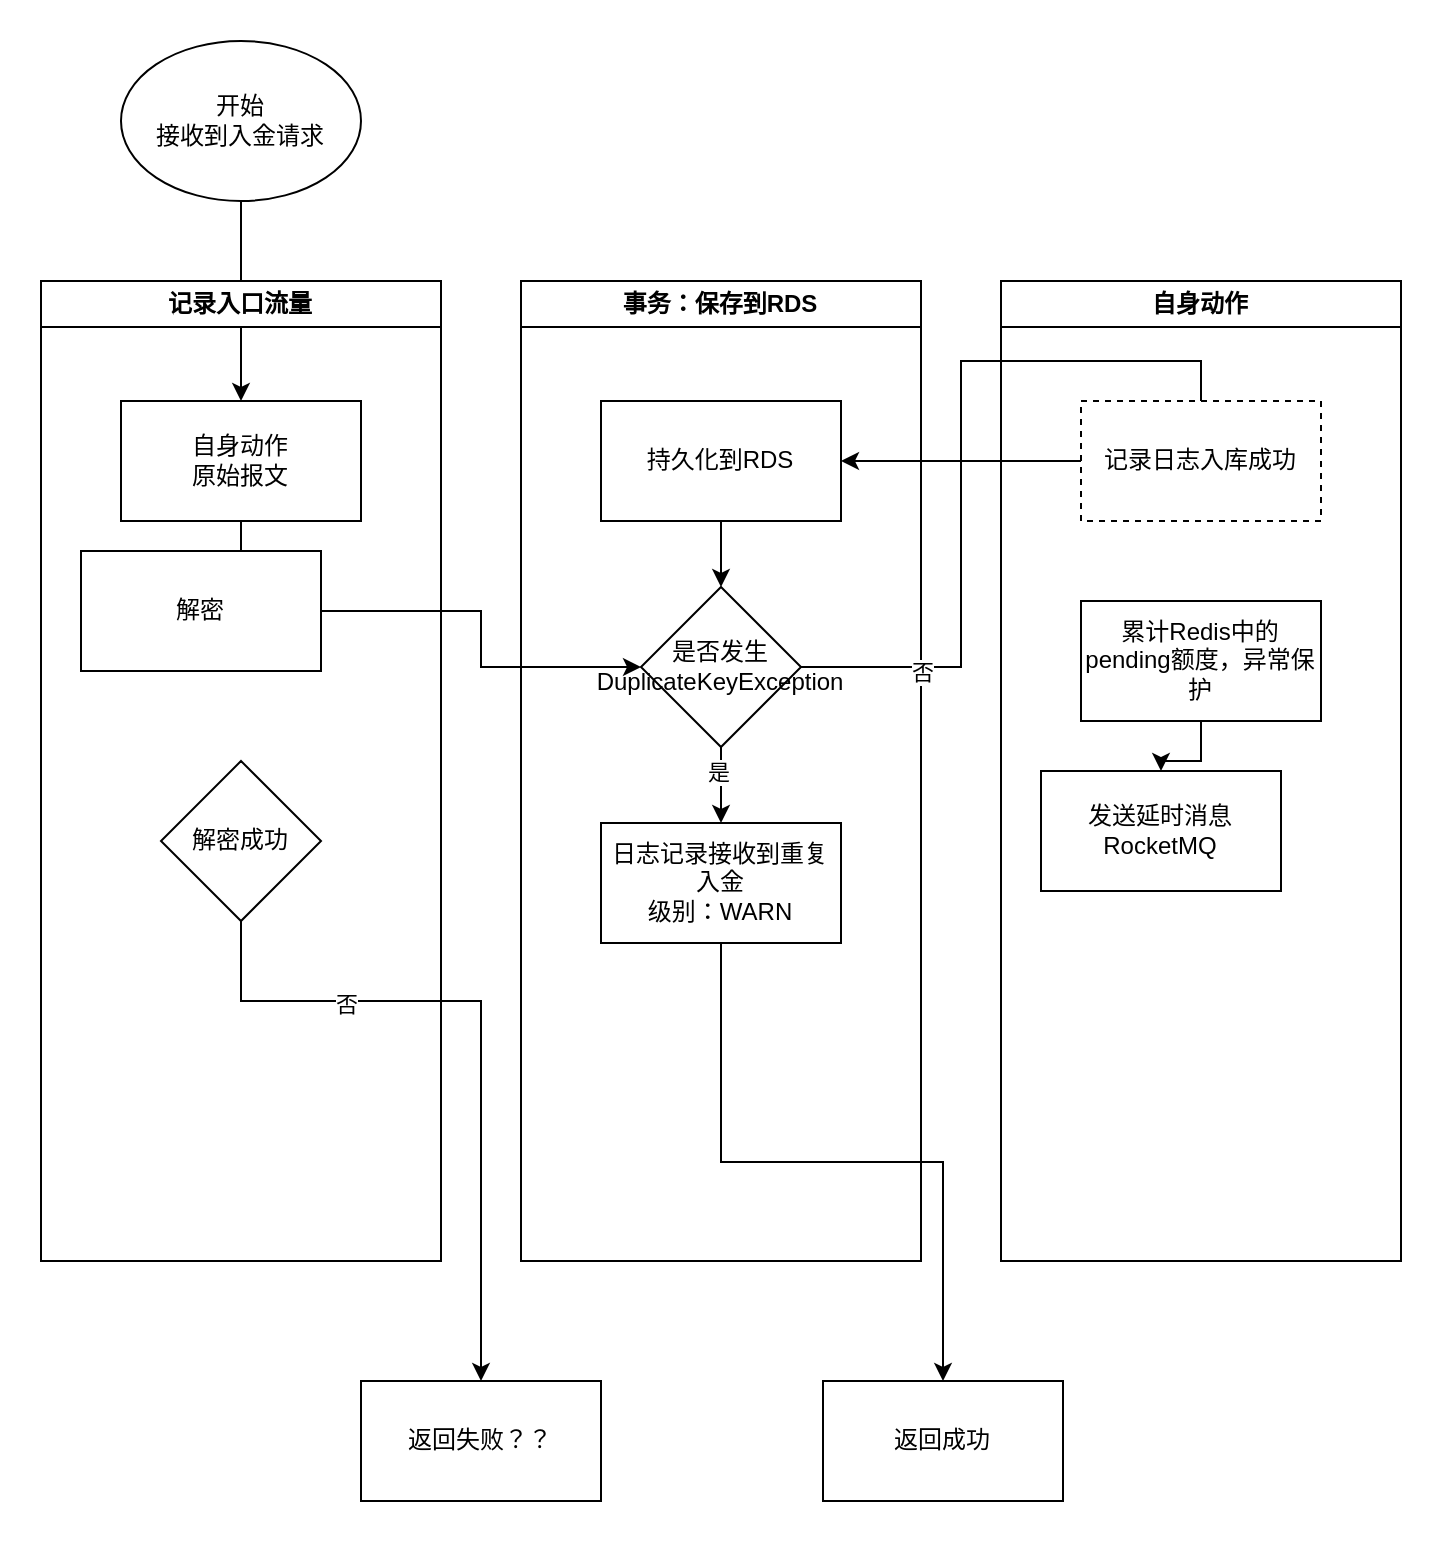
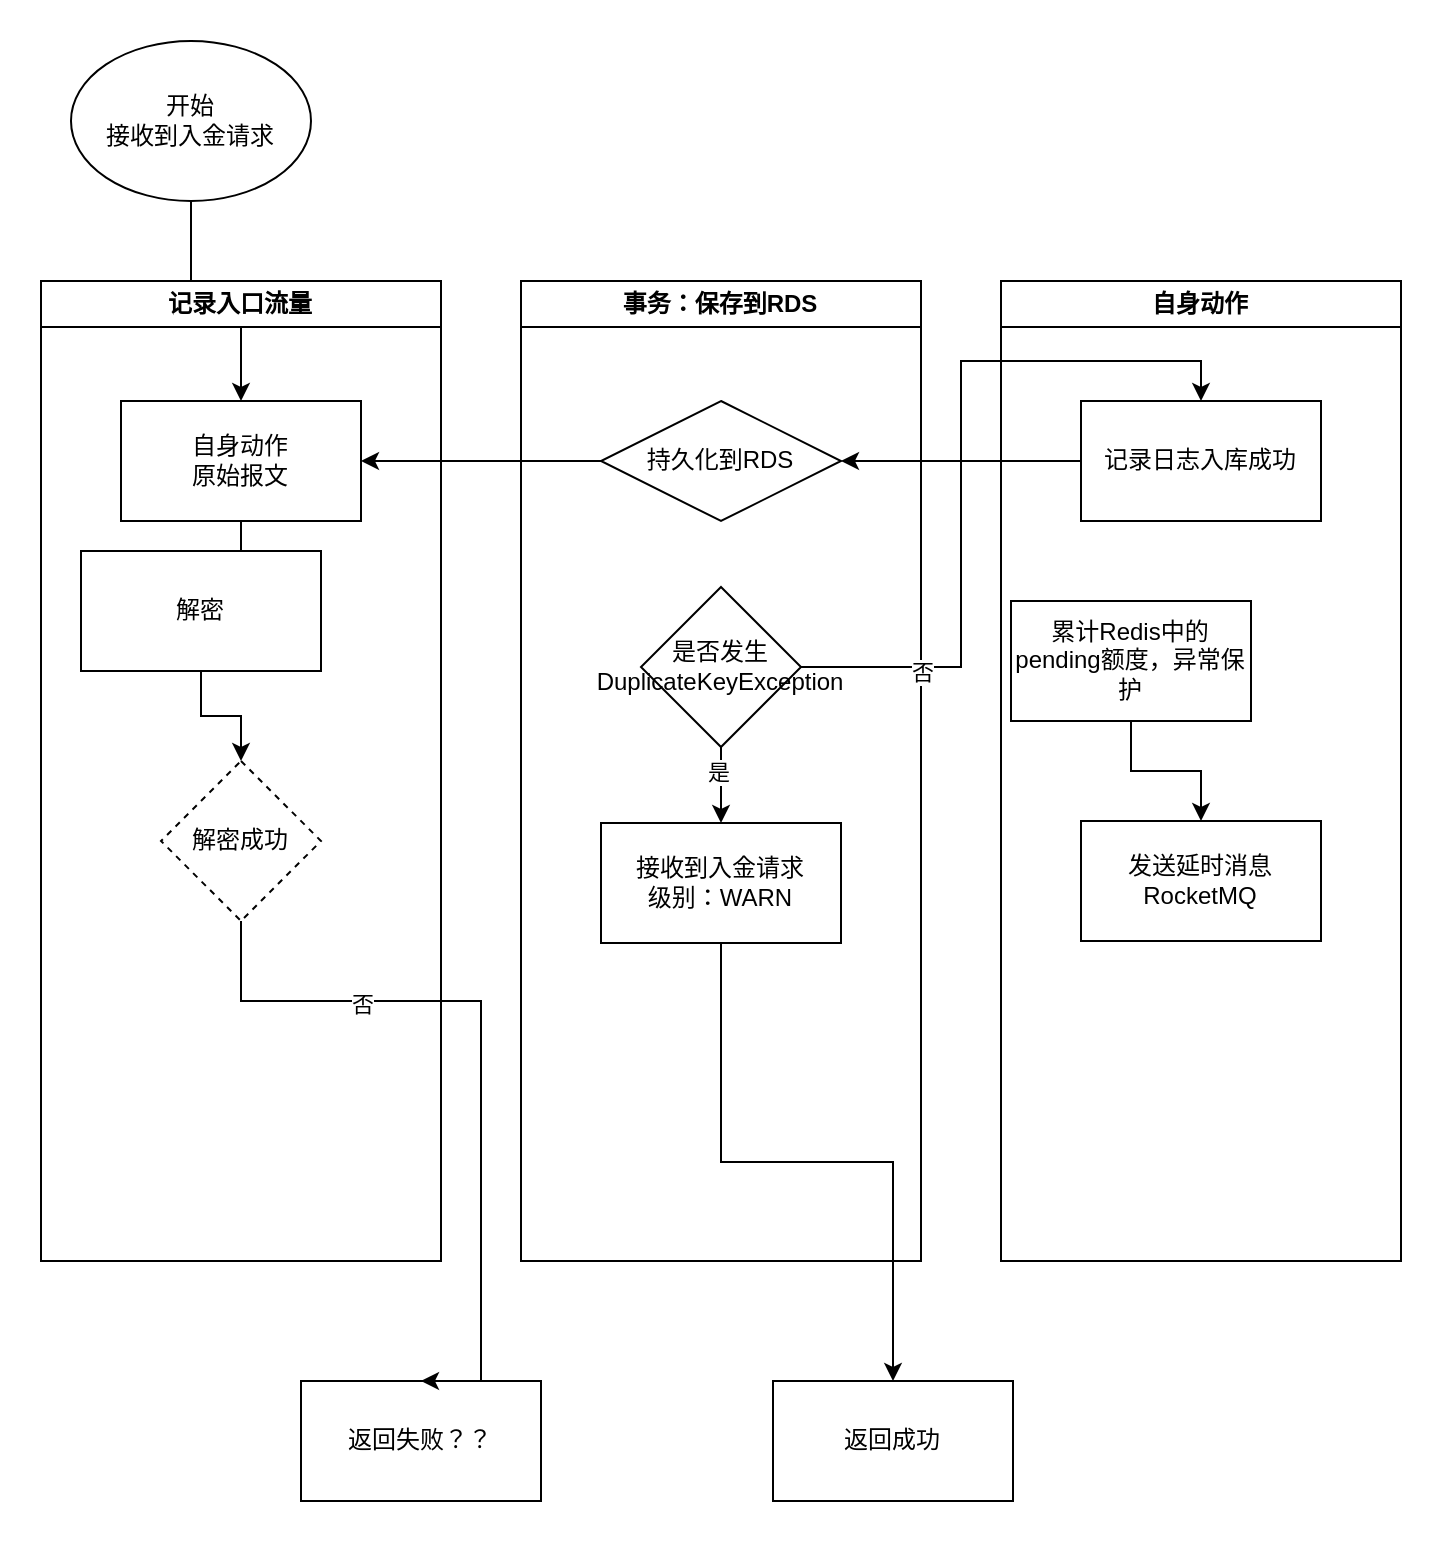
(241, 121) -> (191, 121)
(1201, 392) -> (1201, 386)
(721, 461) -> (721, 461)
(1201, 461) -> (1201, 461)
(721, 561) -> (488, 461)
(481, 632) -> (214, 716)
(1201, 661) -> (1131, 661)
(1161, 831) -> (1201, 881)
(241, 841) -> (241, 841)
(721, 883) -> (721, 883)
(481, 1441) -> (421, 1441)
(943, 1441) -> (893, 1441)
